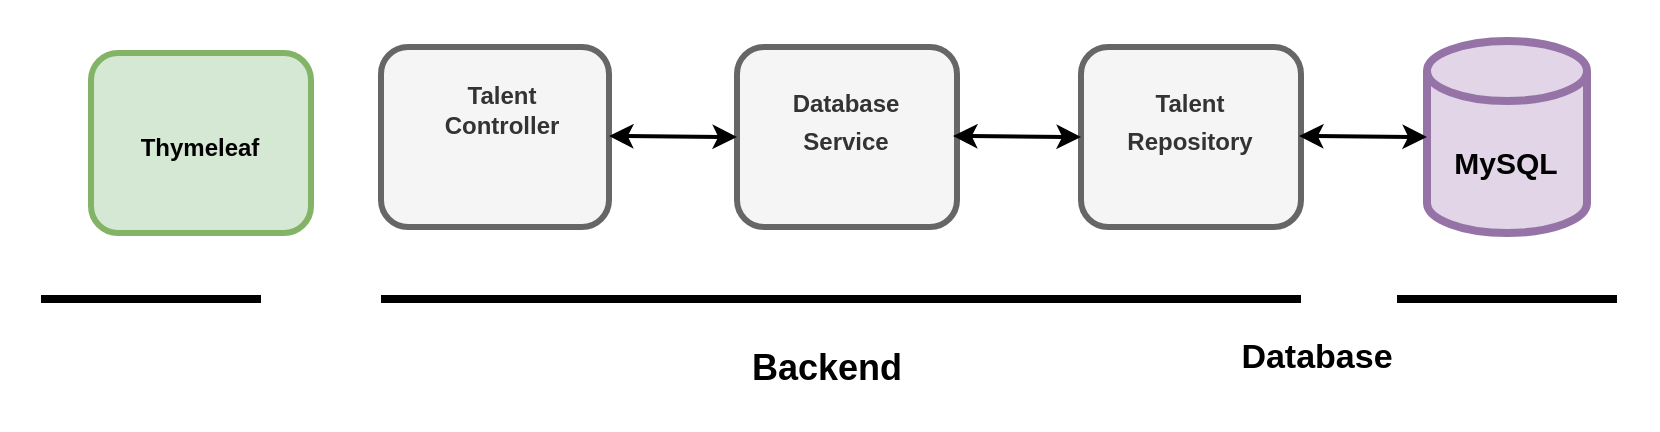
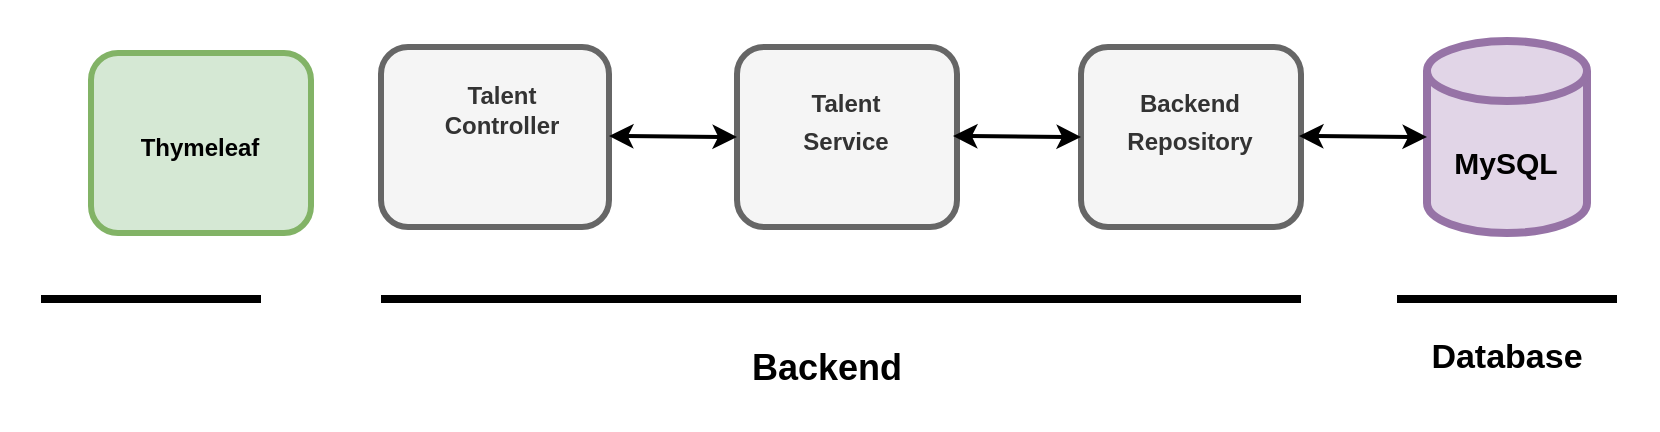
(847, 47) -> (847, 47)
(1191, 47) -> (1191, 47)
(1317, 359) -> (1507, 359)
